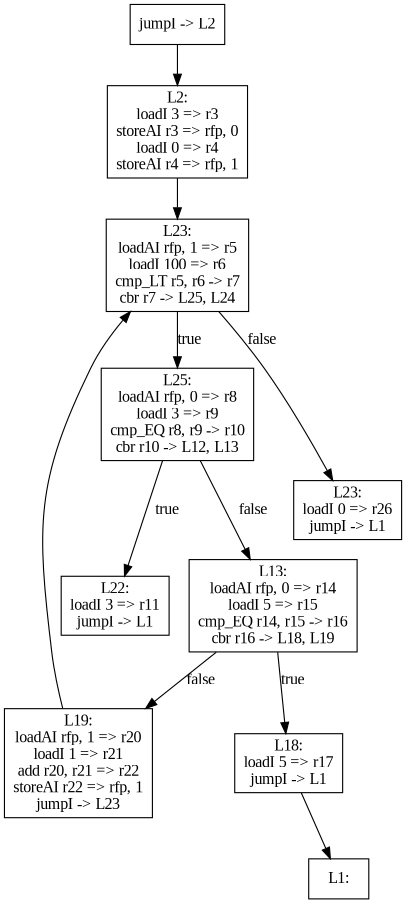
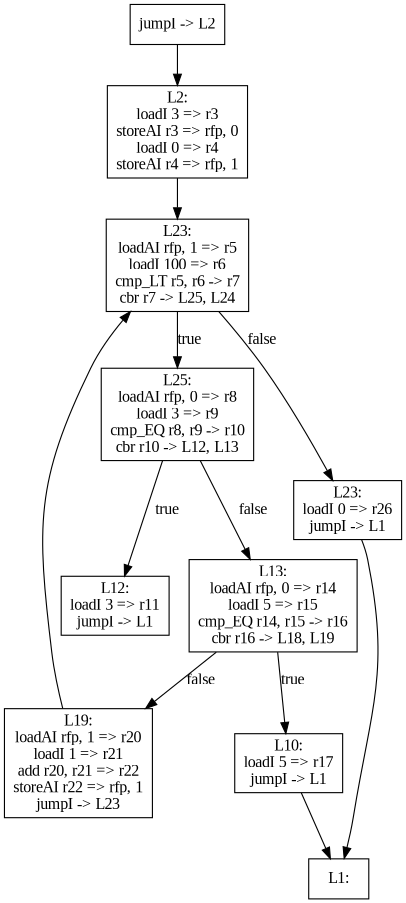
(115, 606) -> (115, 606)
none -> (375, 694)
(289, 763) -> (289, 763)
